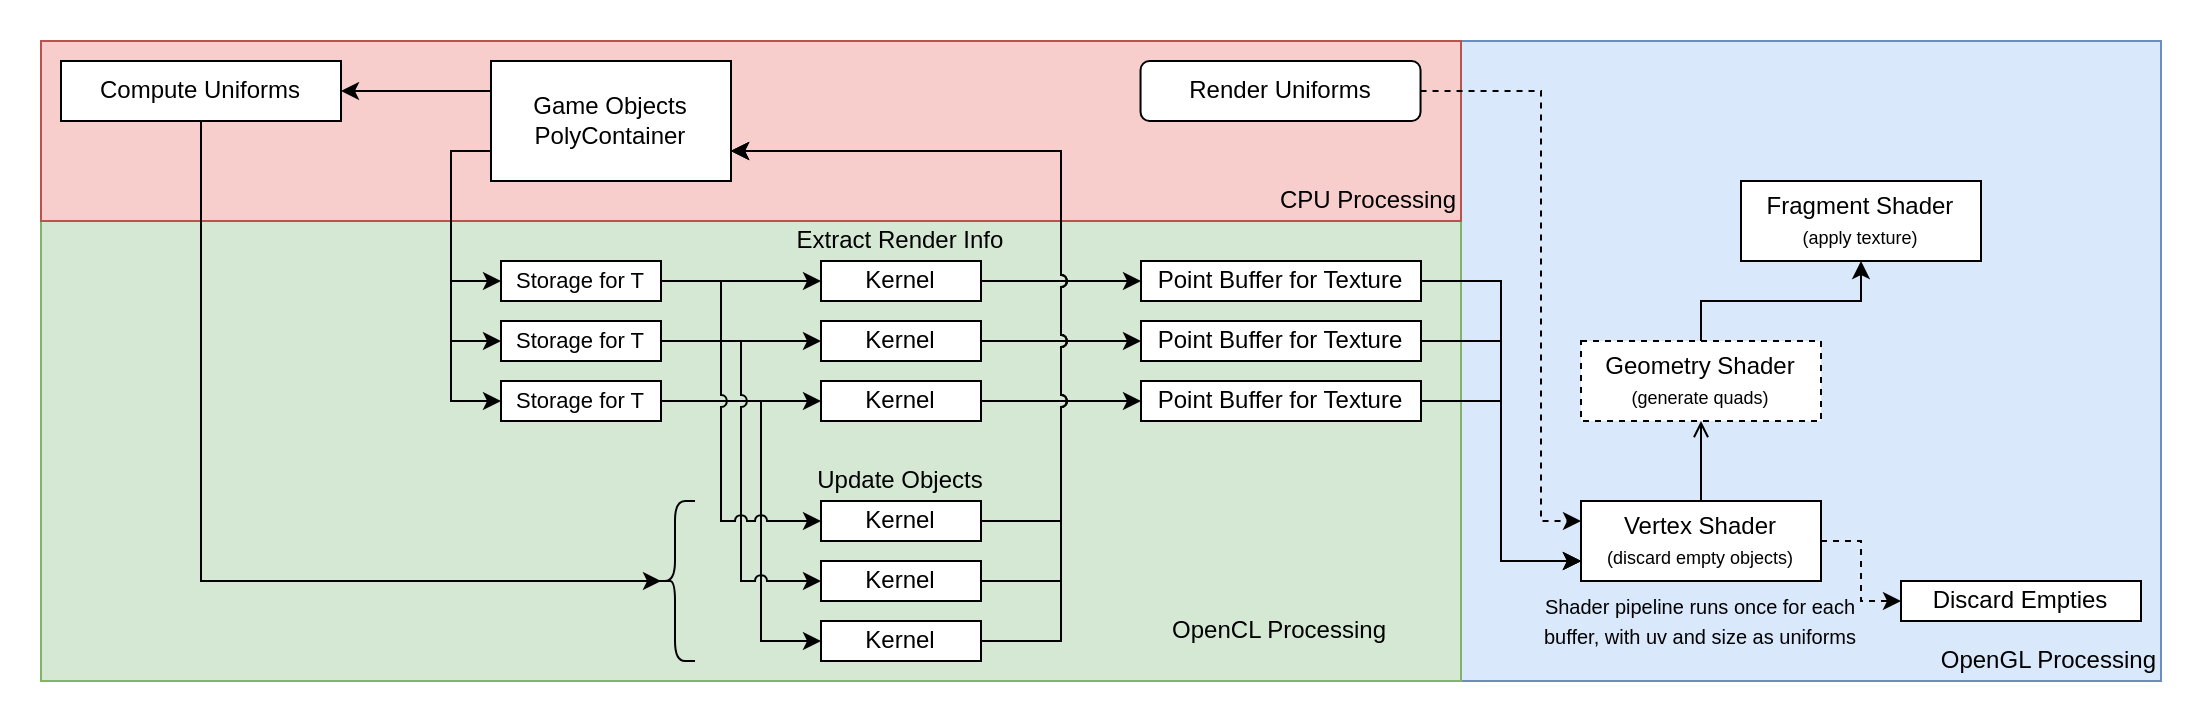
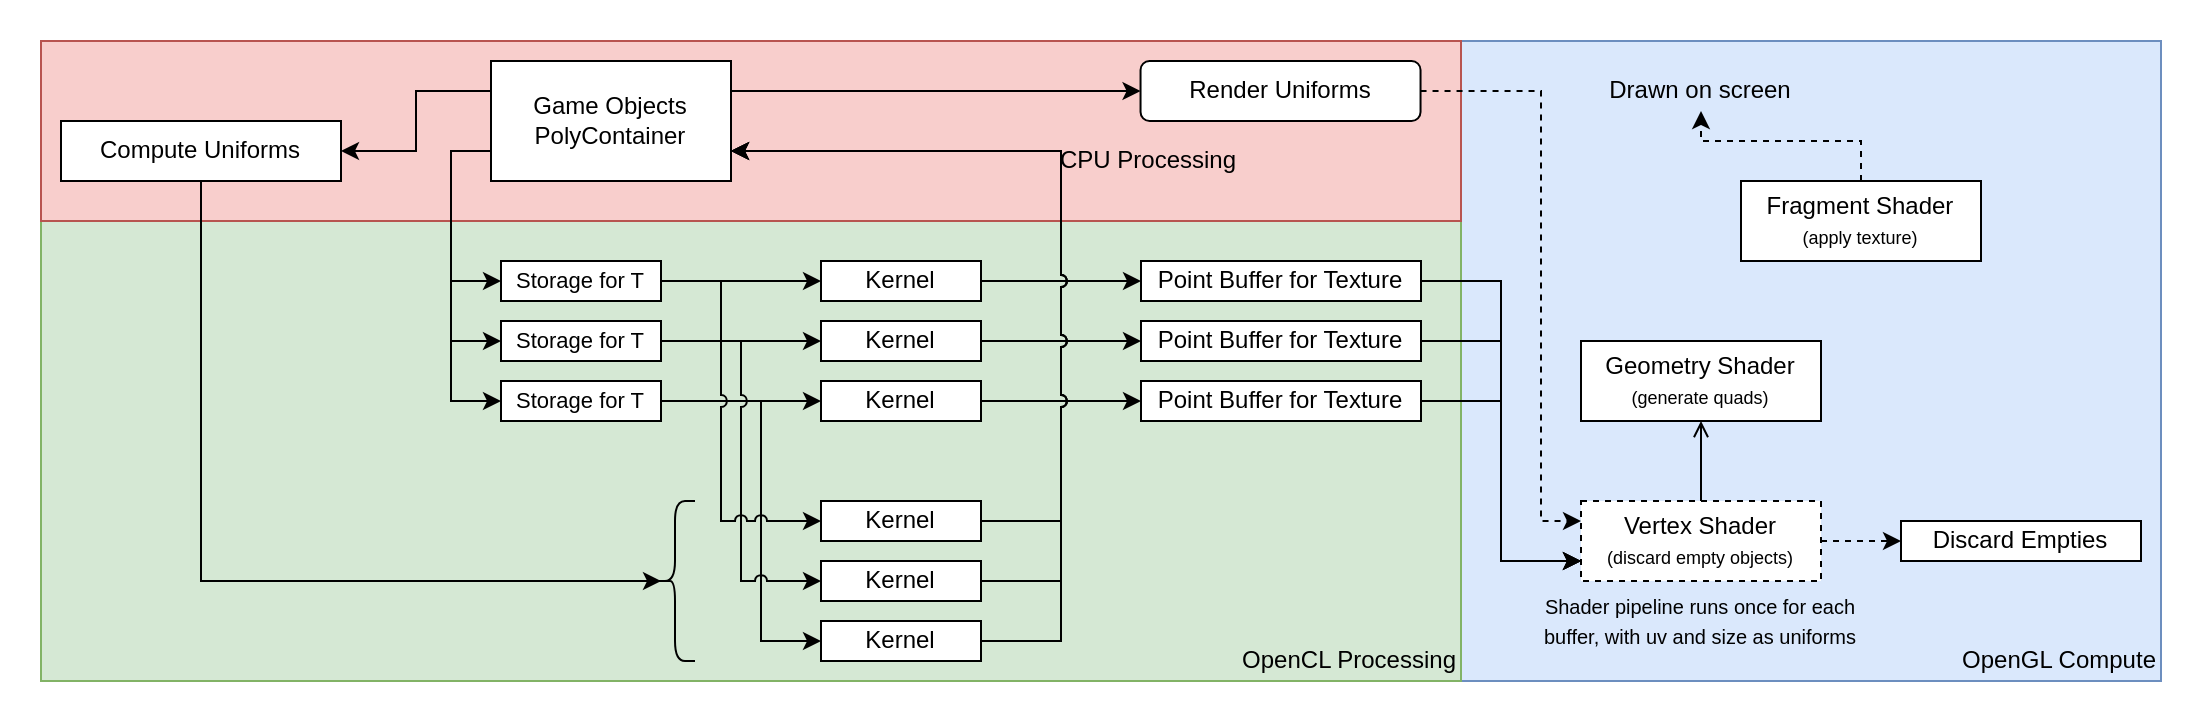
(201, 91) -> (201, 151)
none -> (929, 91)
none -> (1701, 91)
none -> (1793, 141)
(1281, 201) -> (1061, 161)
(901, 241) -> none
(1774, 301) -> none
(1701, 381) -> (1701, 381)
(901, 481) -> none
(1701, 541) -> (1701, 541)
(2021, 601) -> (2021, 541)
(1211, 631) -> (1281, 661)
(2049, 661) -> (2066, 661)
